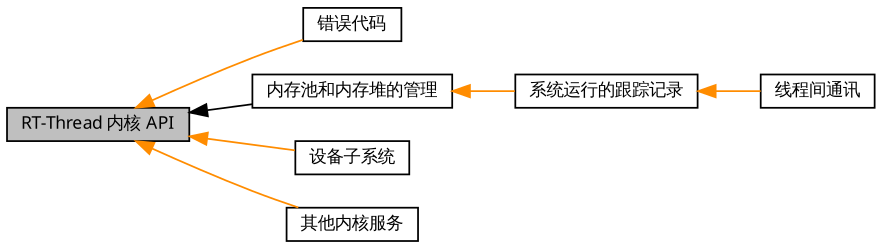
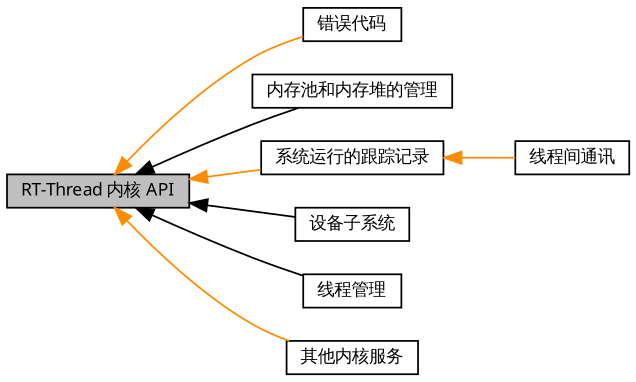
(492, 91) -> (234, 173)
(251, 145) -> (251, 211)
none -> (352, 291)
